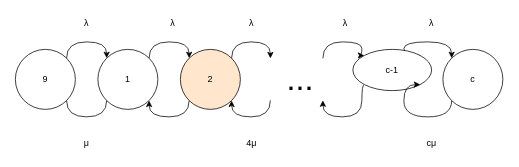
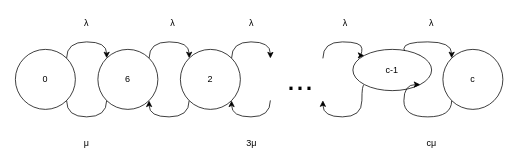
(45, 79) -> (45, 79)
(128, 79) -> (128, 79)
(210, 79) -> (210, 79)
(252, 143) -> (252, 143)
